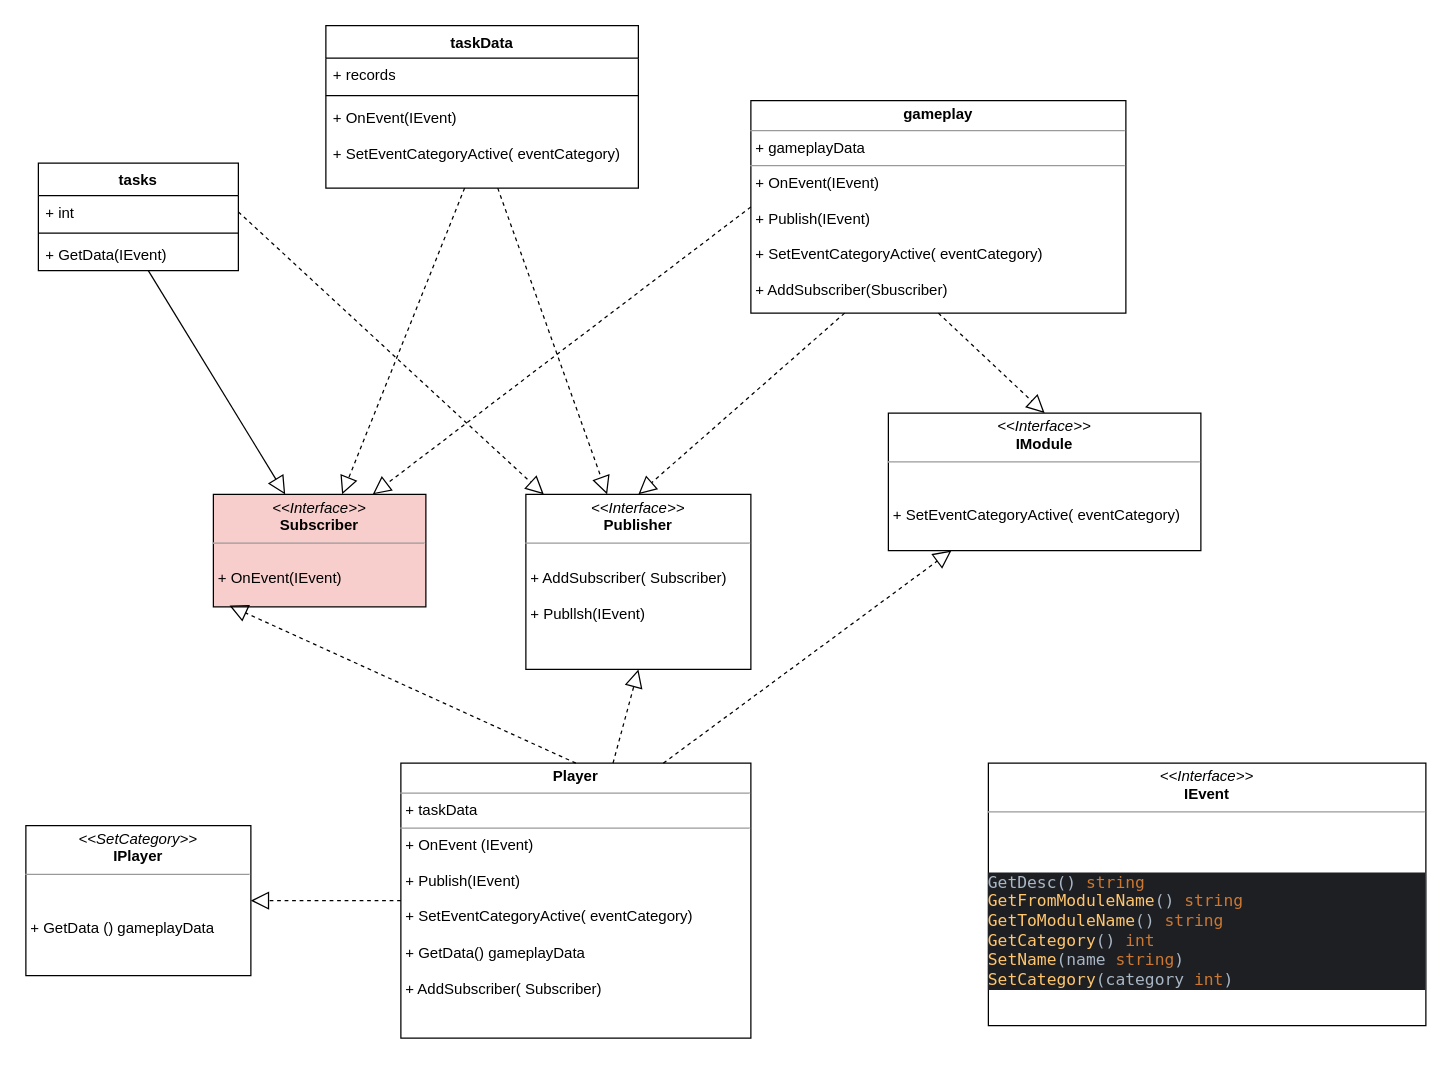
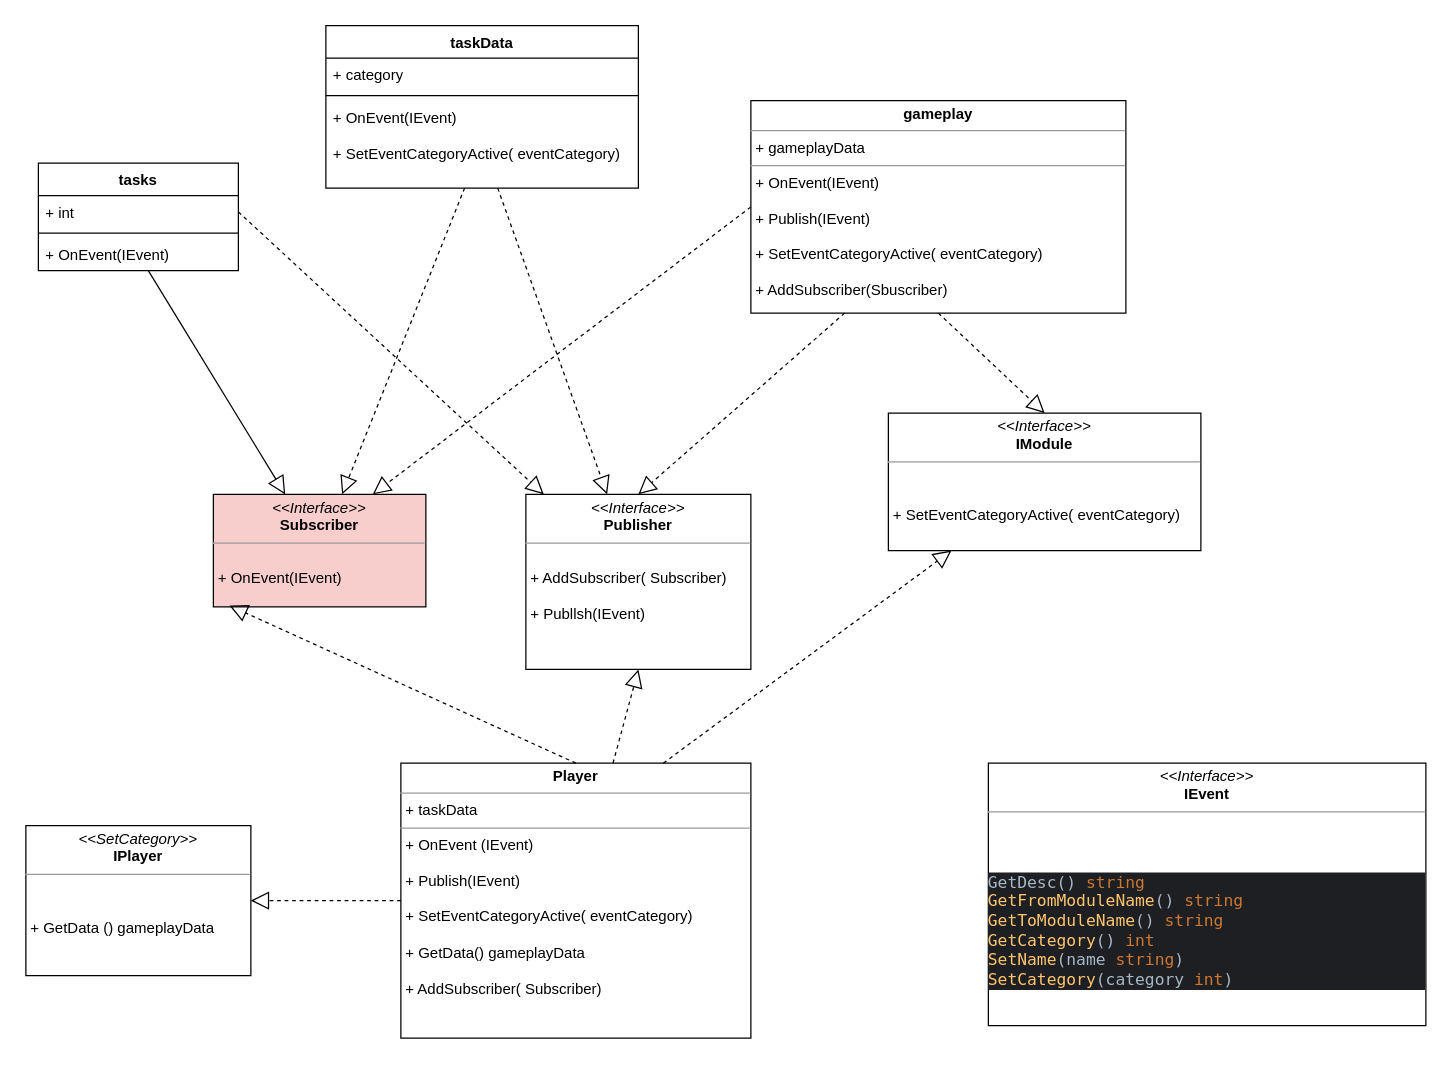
(369, 76) -> (373, 76)
(115, 256) -> (115, 256)
